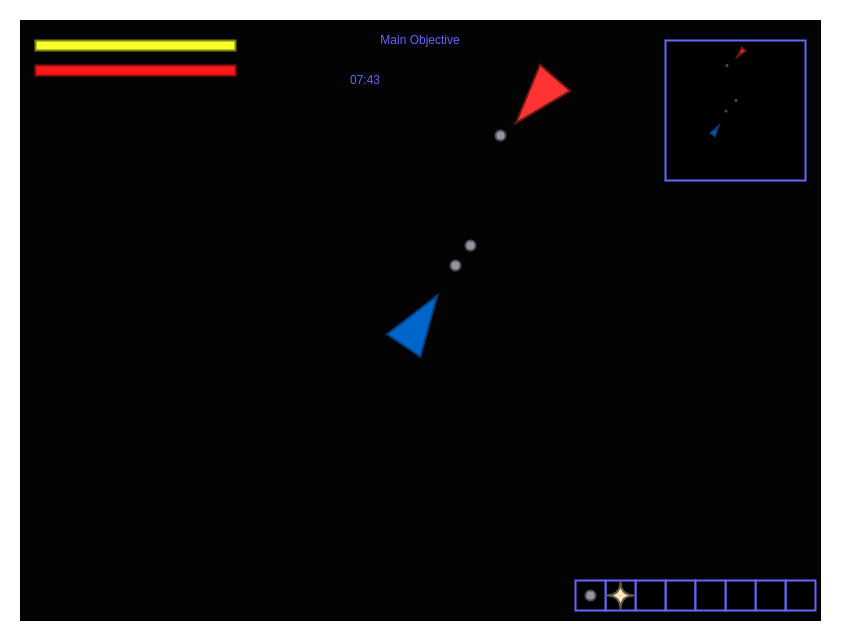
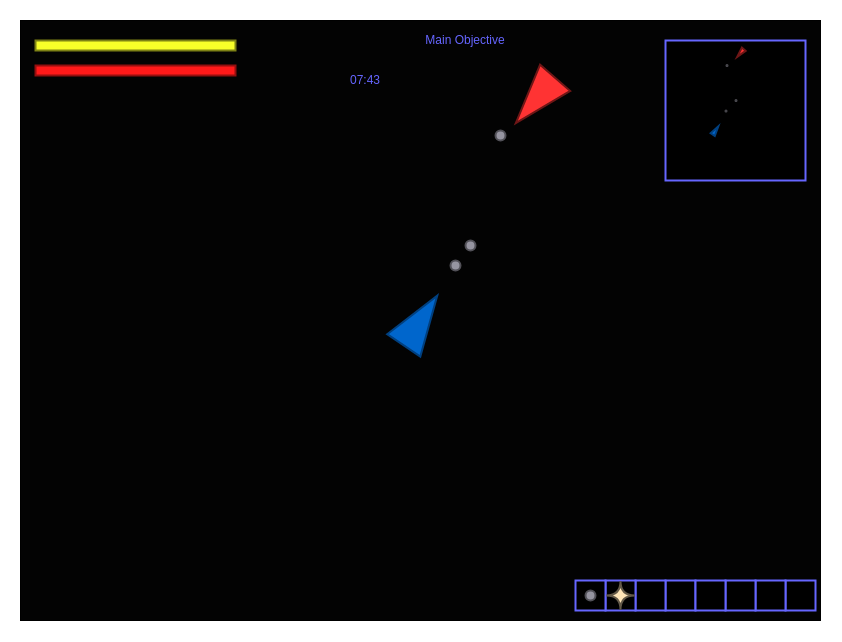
(421, 41) -> (466, 41)
